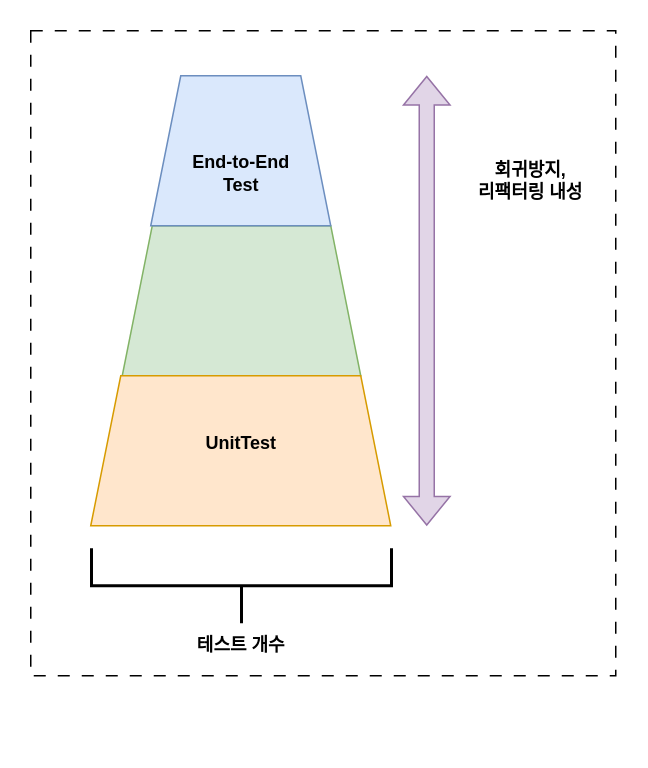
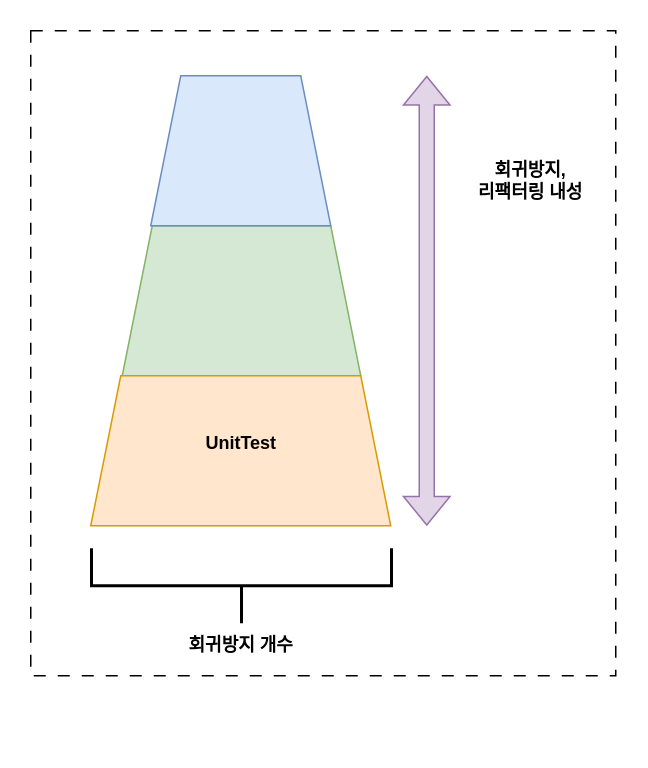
(241, 173) -> none
(242, 646) -> (242, 646)
